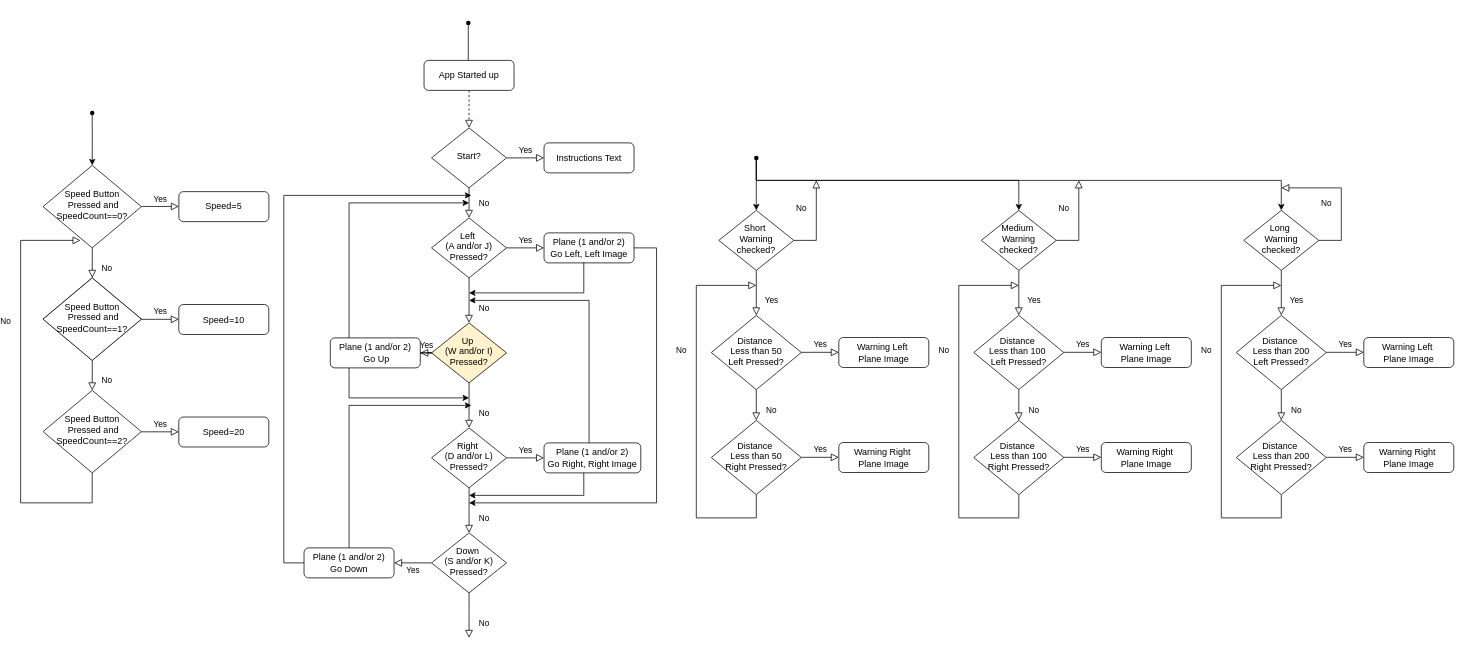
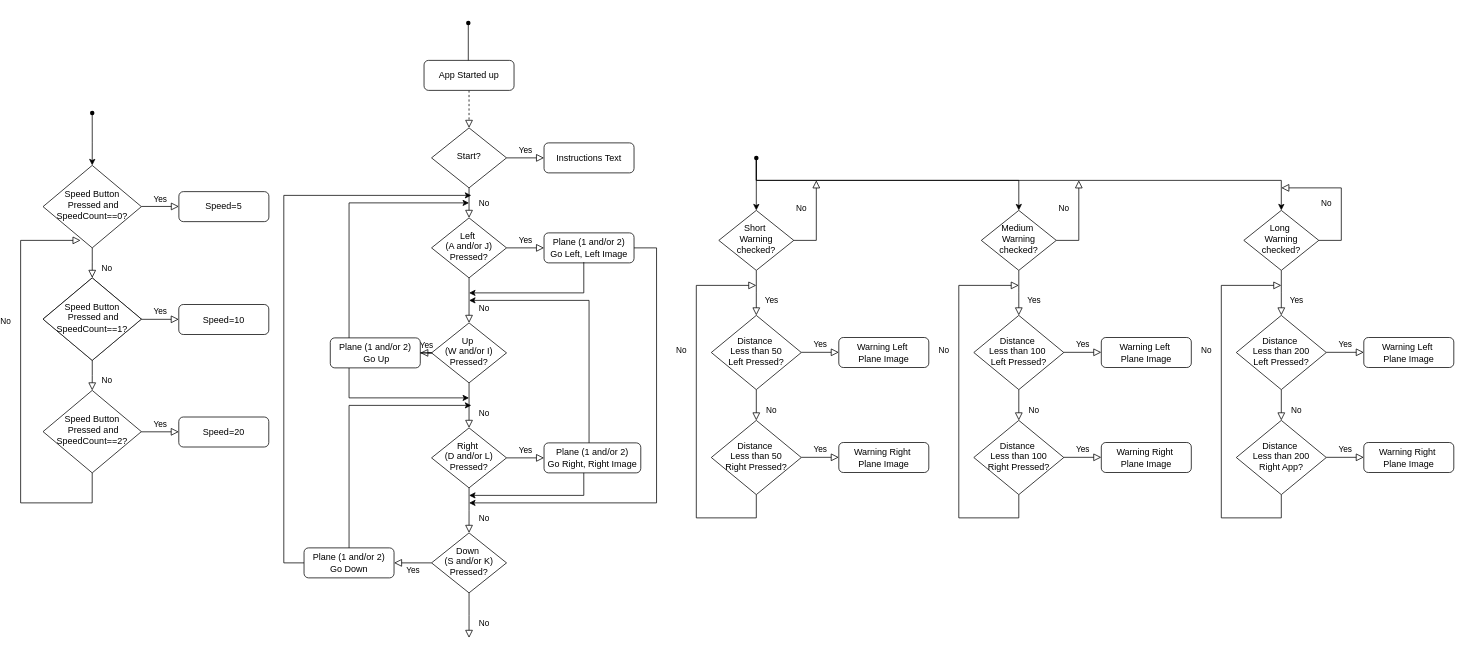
(469, 353) -> (469, 353)
(1281, 456) -> (1281, 456)
